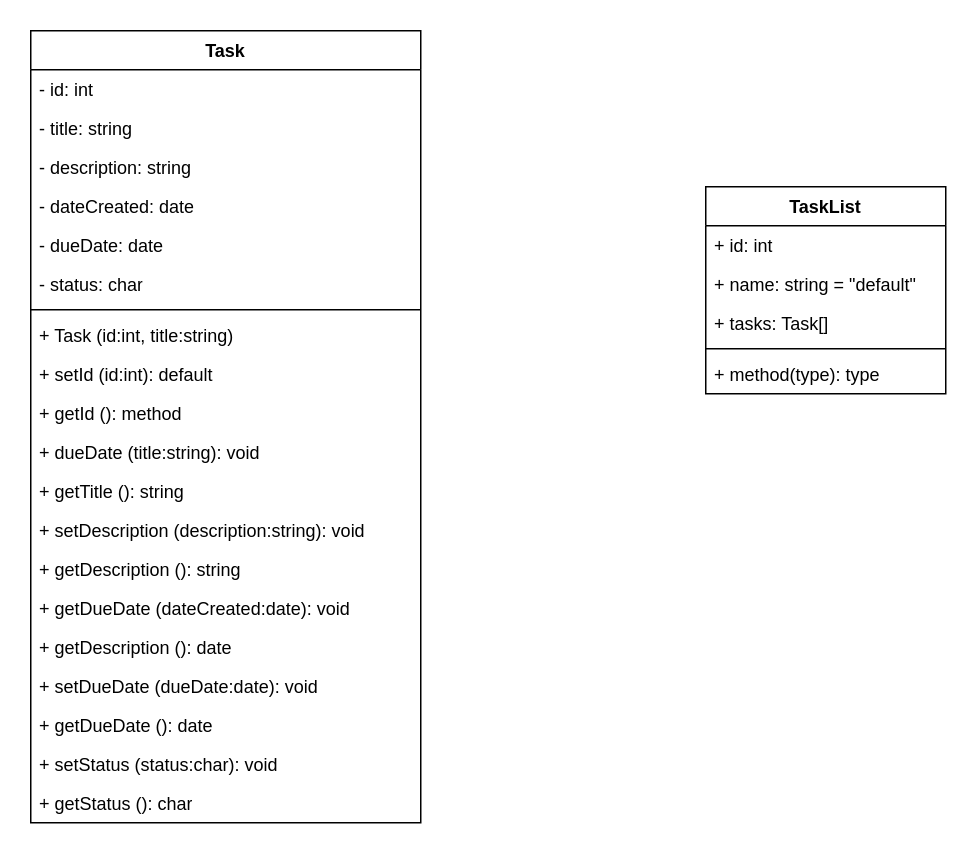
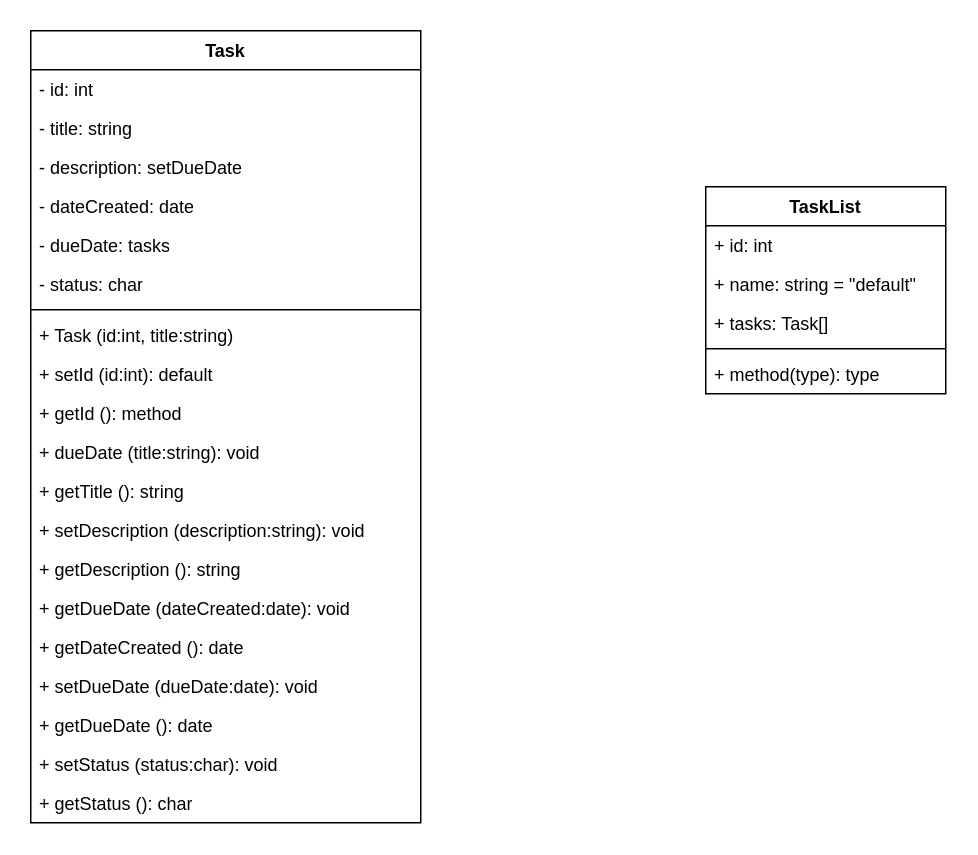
(132, 169) -> (154, 169)
(108, 247) -> (113, 247)
(152, 649) -> (156, 649)
